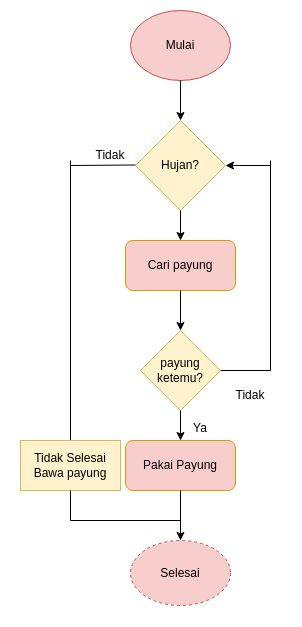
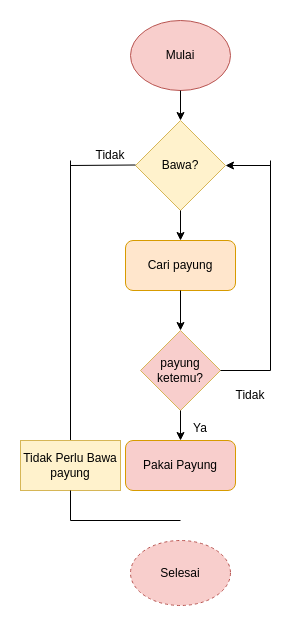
(181, 46) -> (181, 56)
(181, 166) -> (181, 166)
(181, 266) -> (181, 266)
(181, 371) -> (181, 371)
(71, 466) -> (71, 466)
(181, 512) -> none
